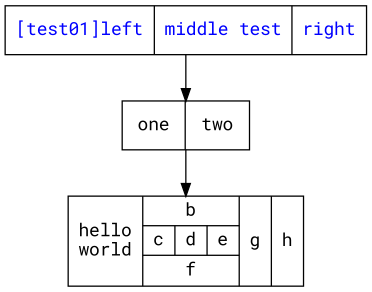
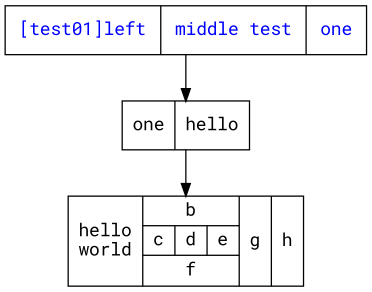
(329, 30) -> (336, 30)
(217, 125) -> (212, 125)
